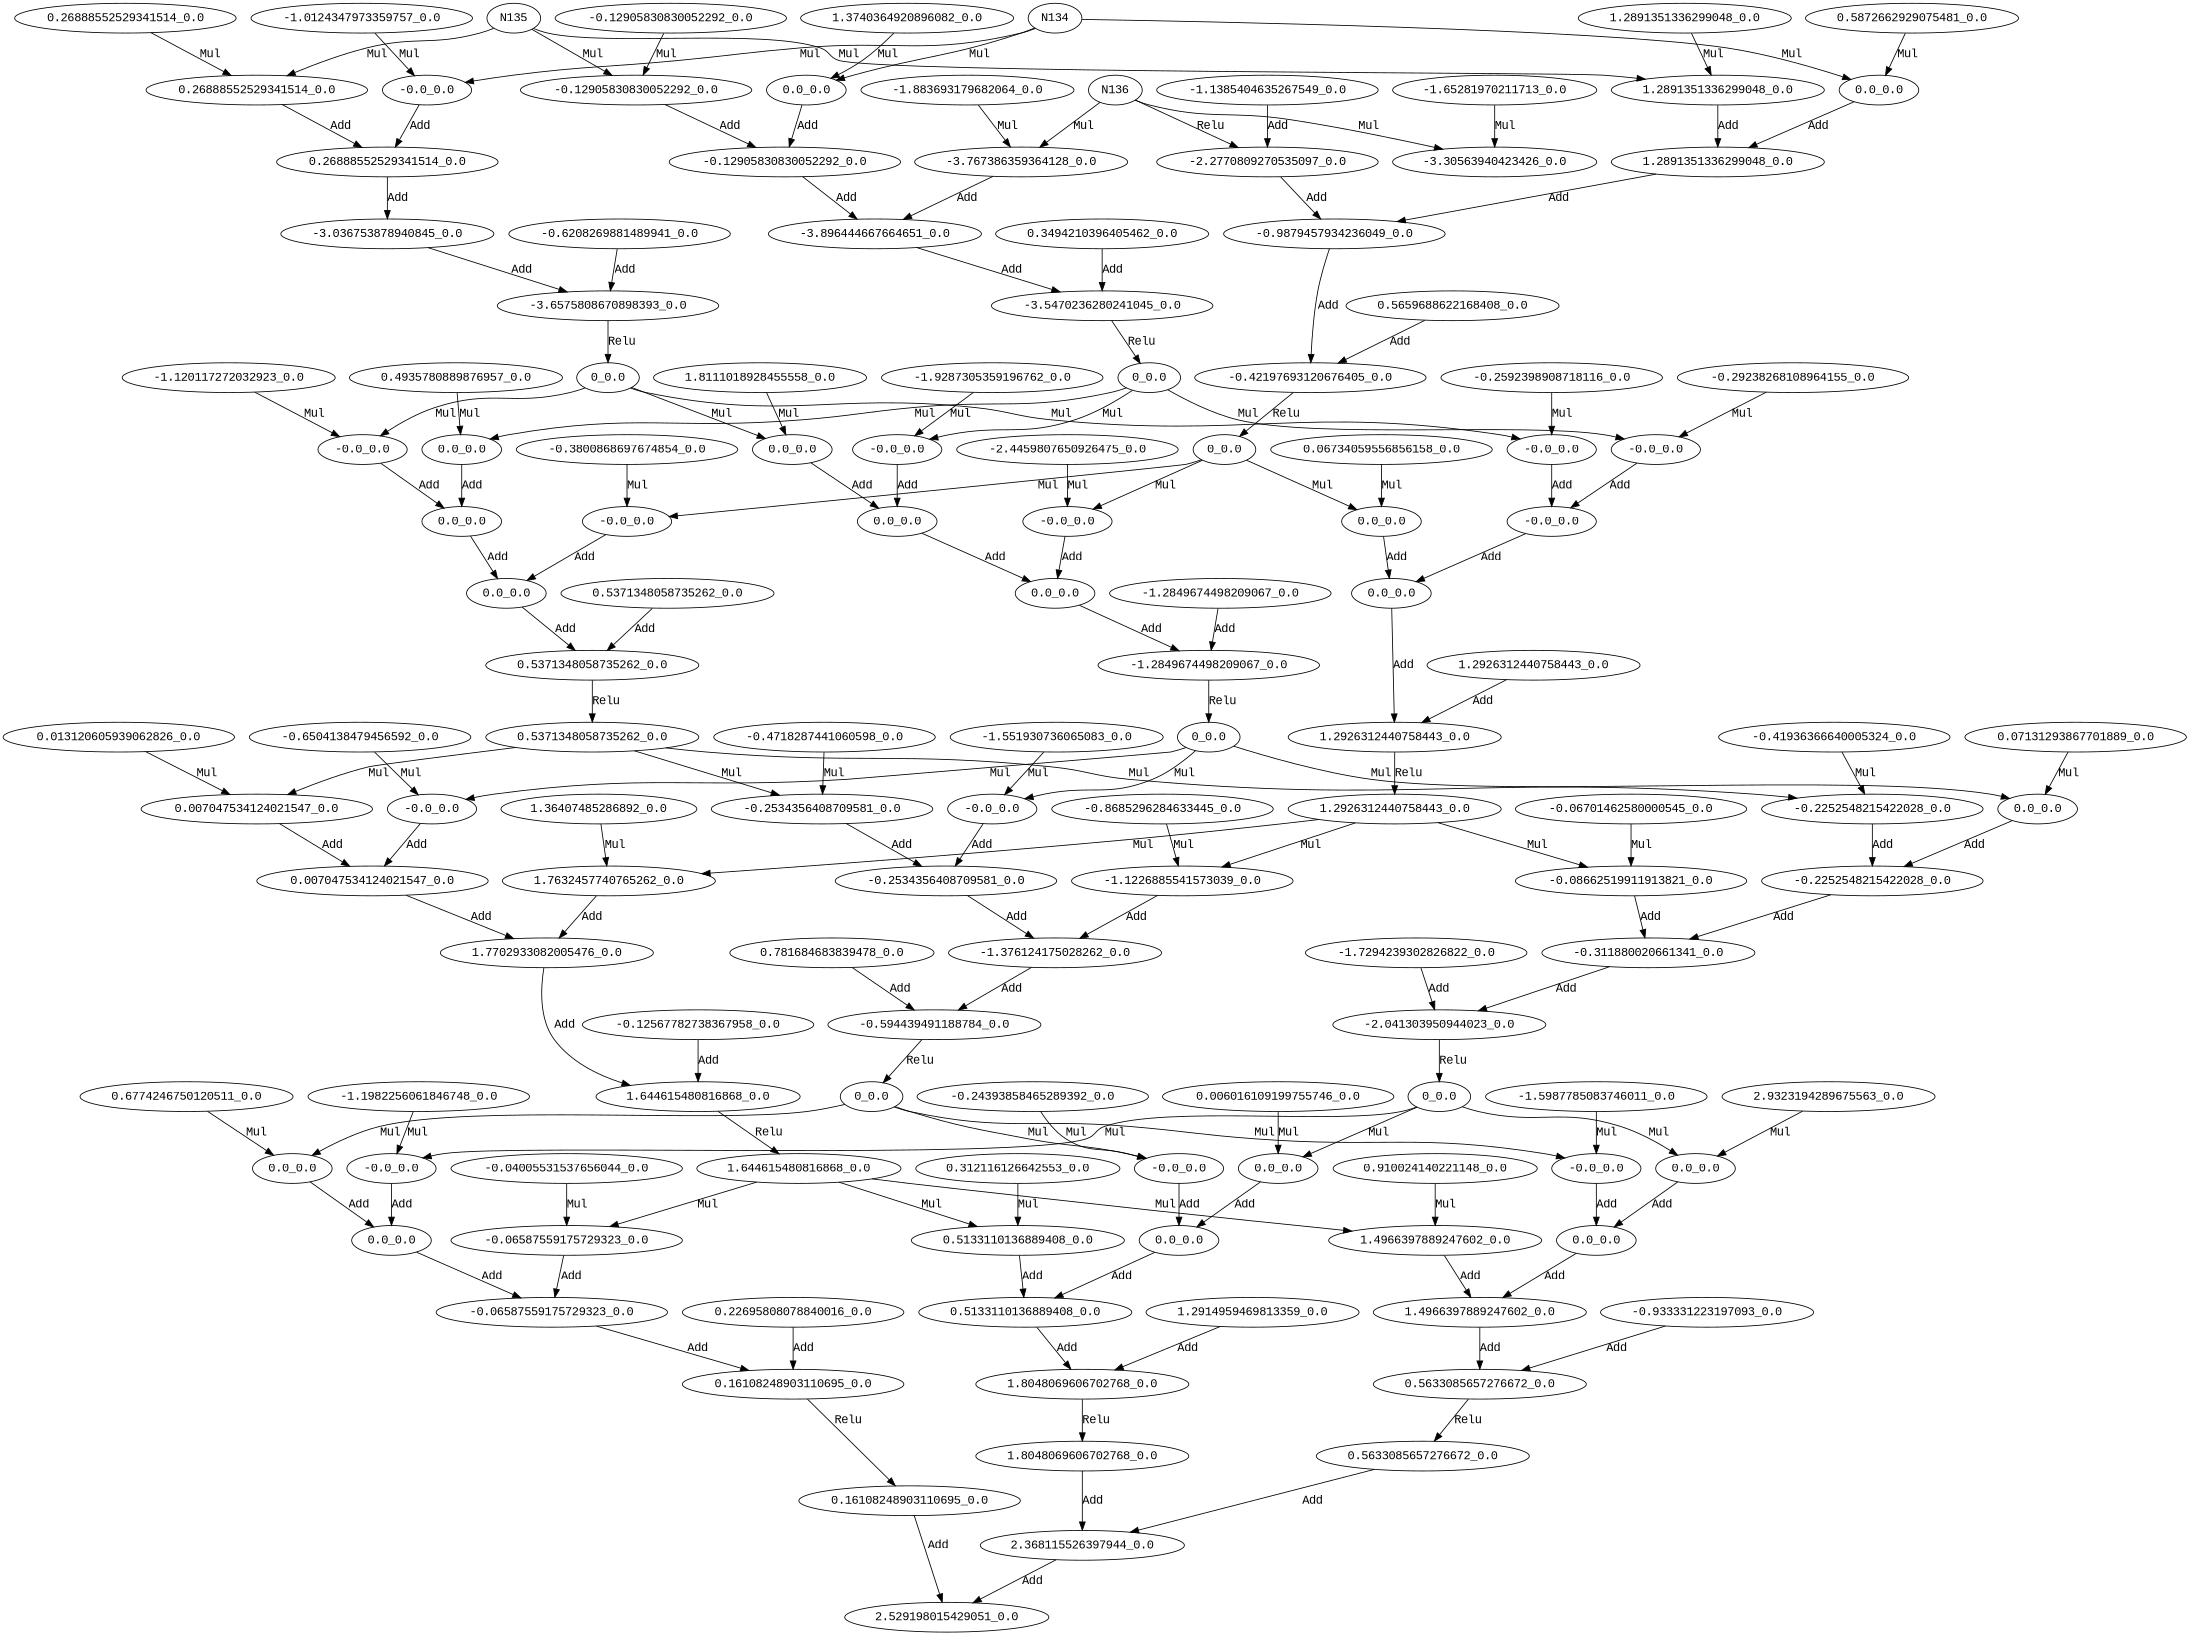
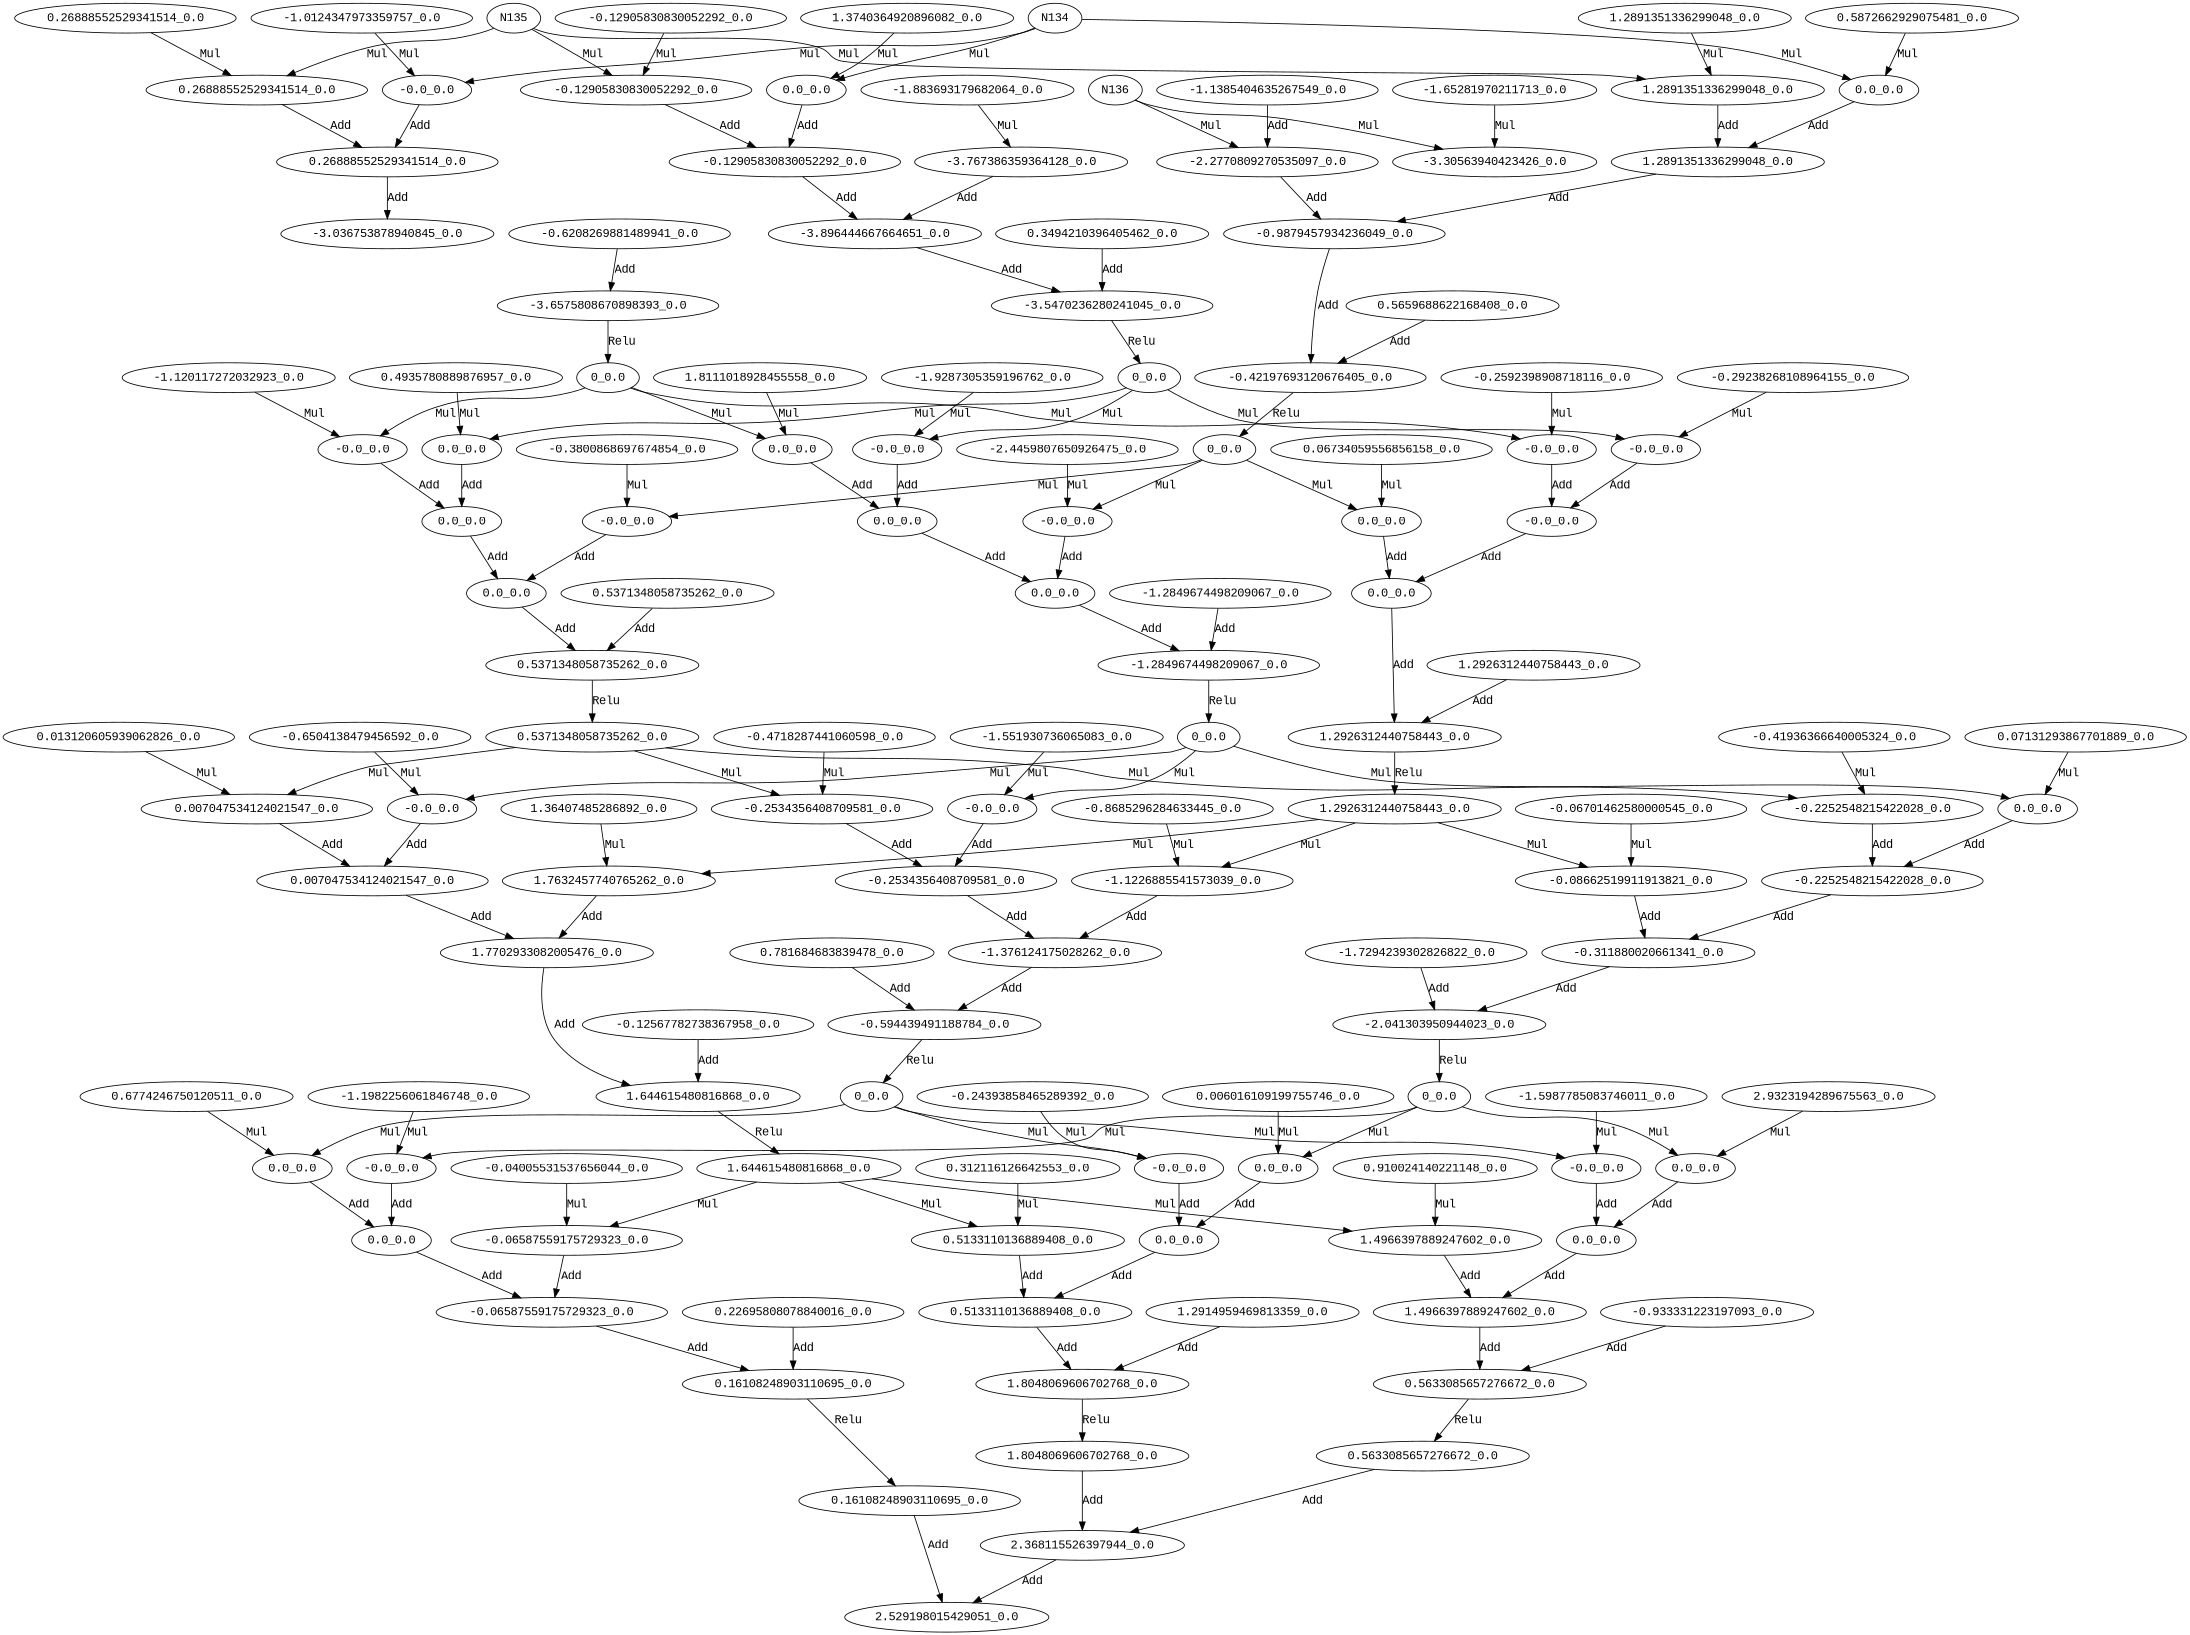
(1073, 122) -> none
(1211, 126) -> (1211, 126)
(494, 269) -> none
